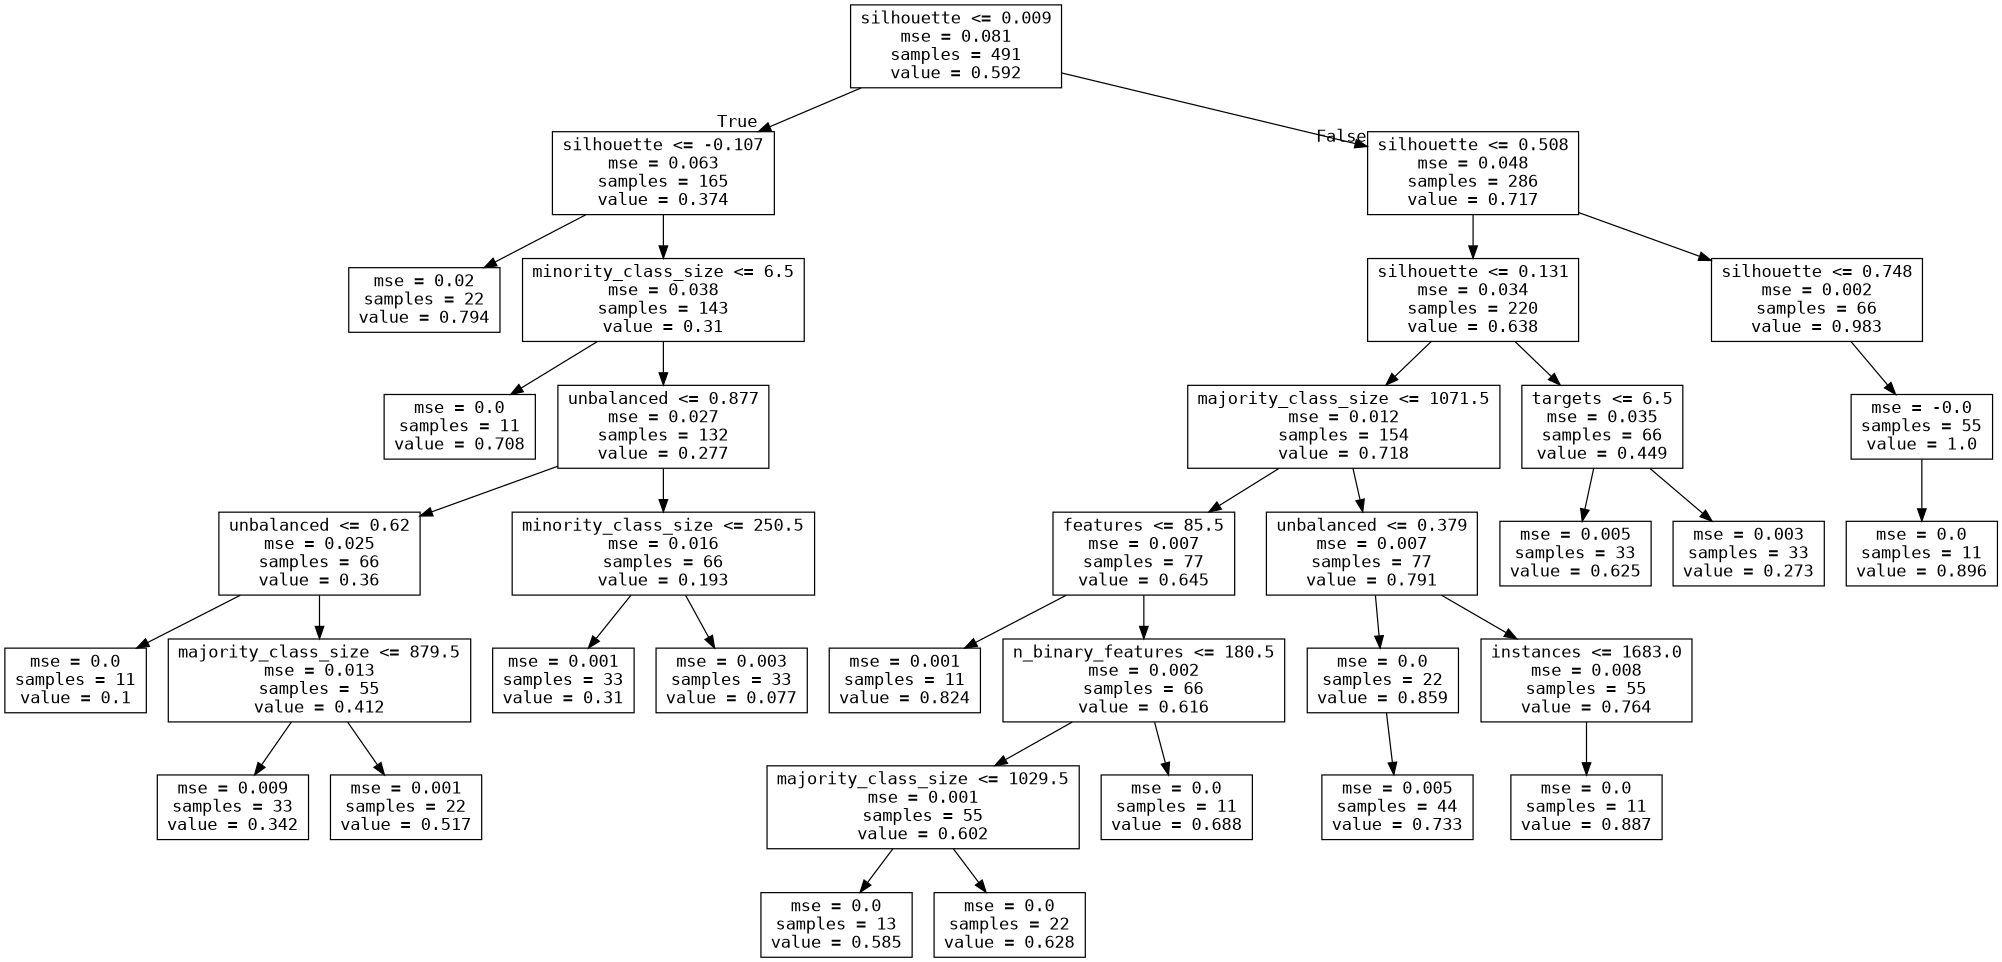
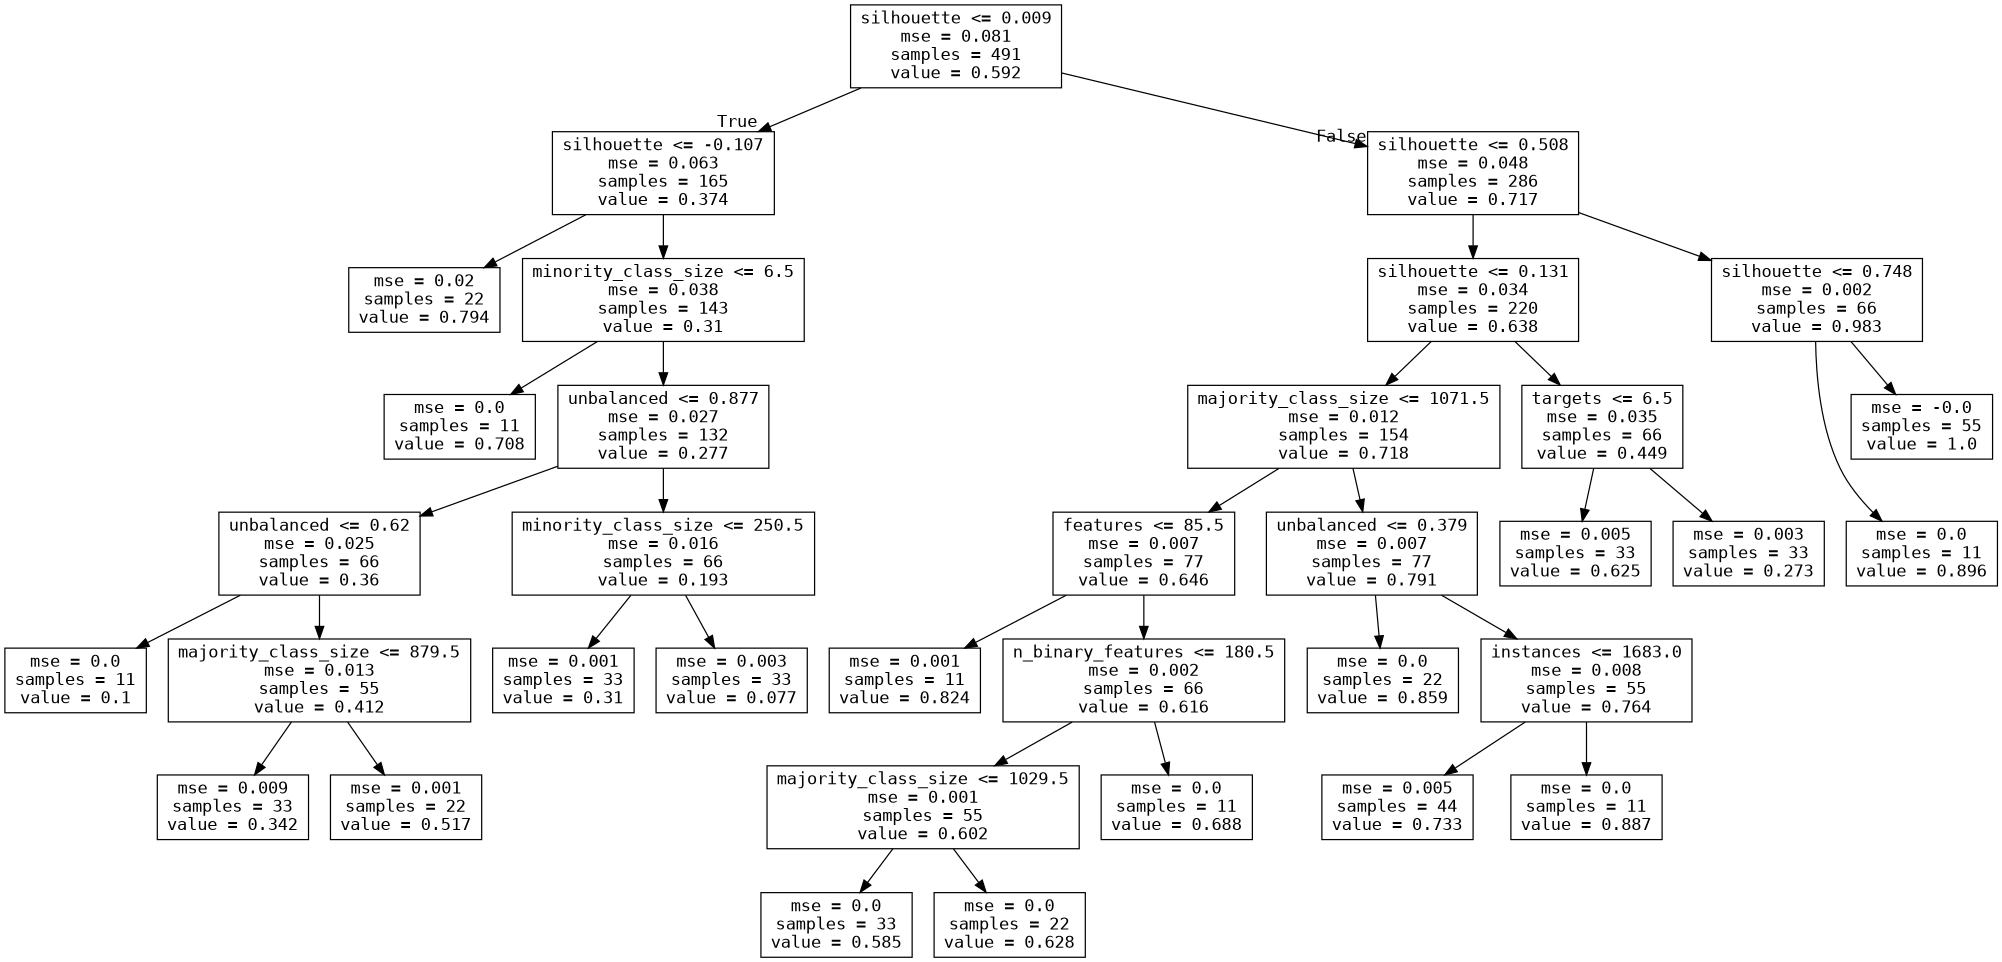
(1922, 484) -> (1827, 433)
(1144, 554) -> (1144, 554)
(1389, 738) -> (1490, 745)
(837, 925) -> (837, 925)
